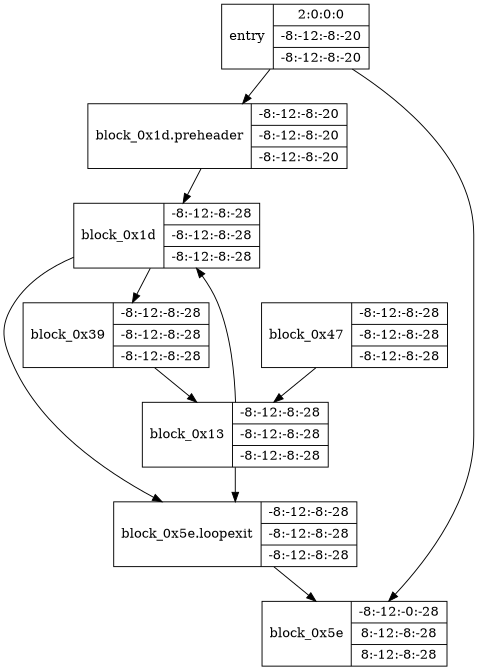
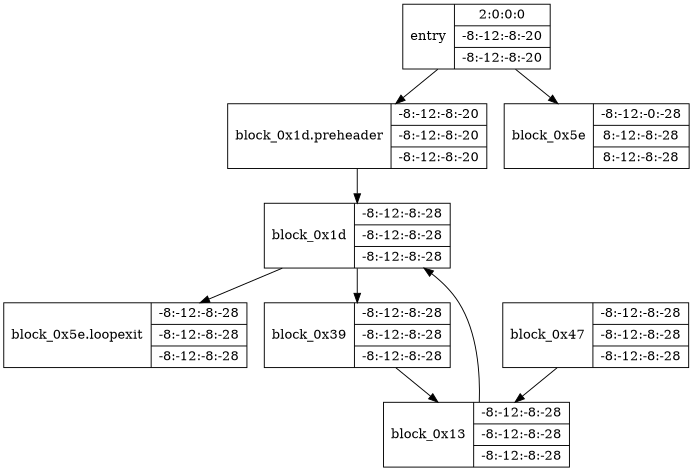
(235, 480) -> none
(291, 581) -> none
